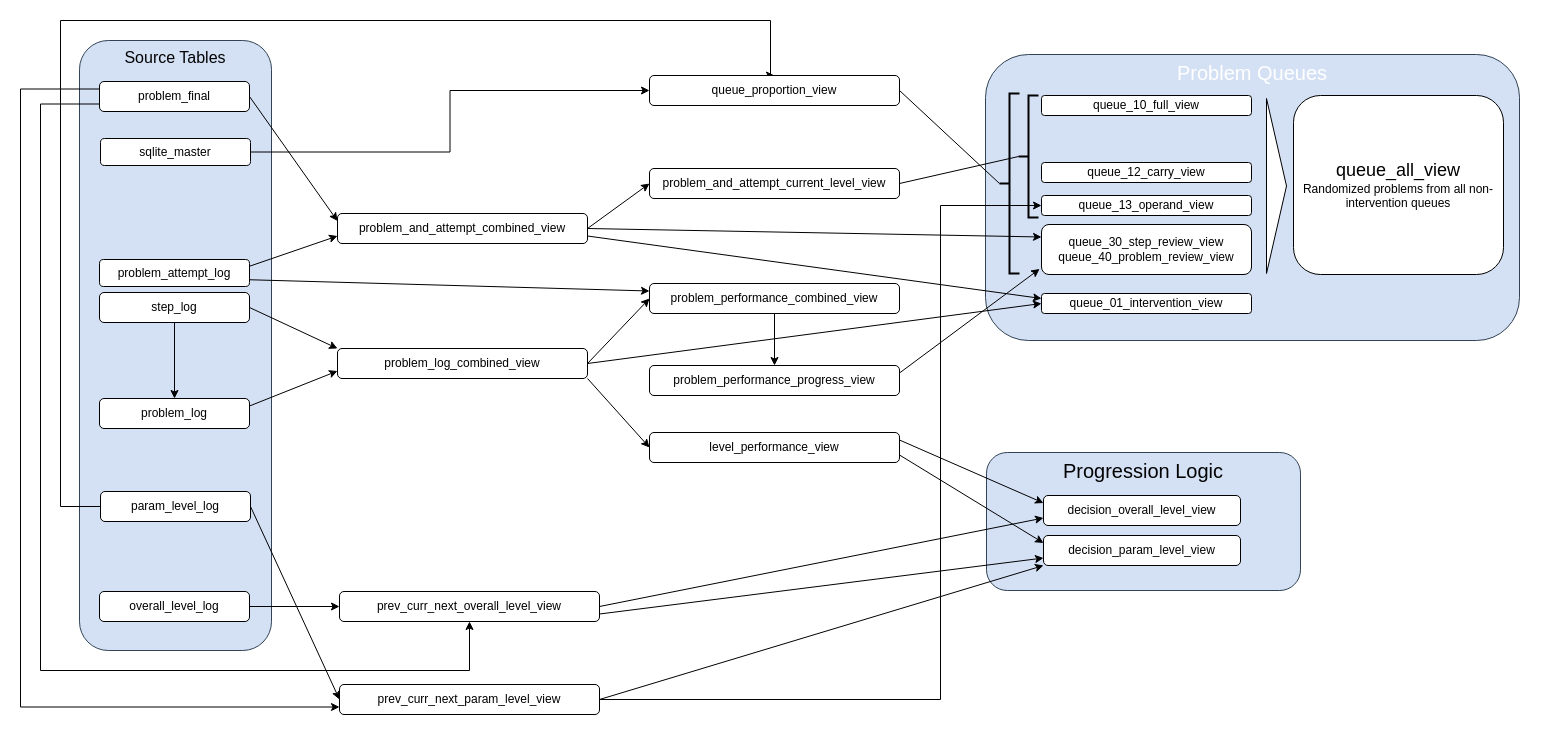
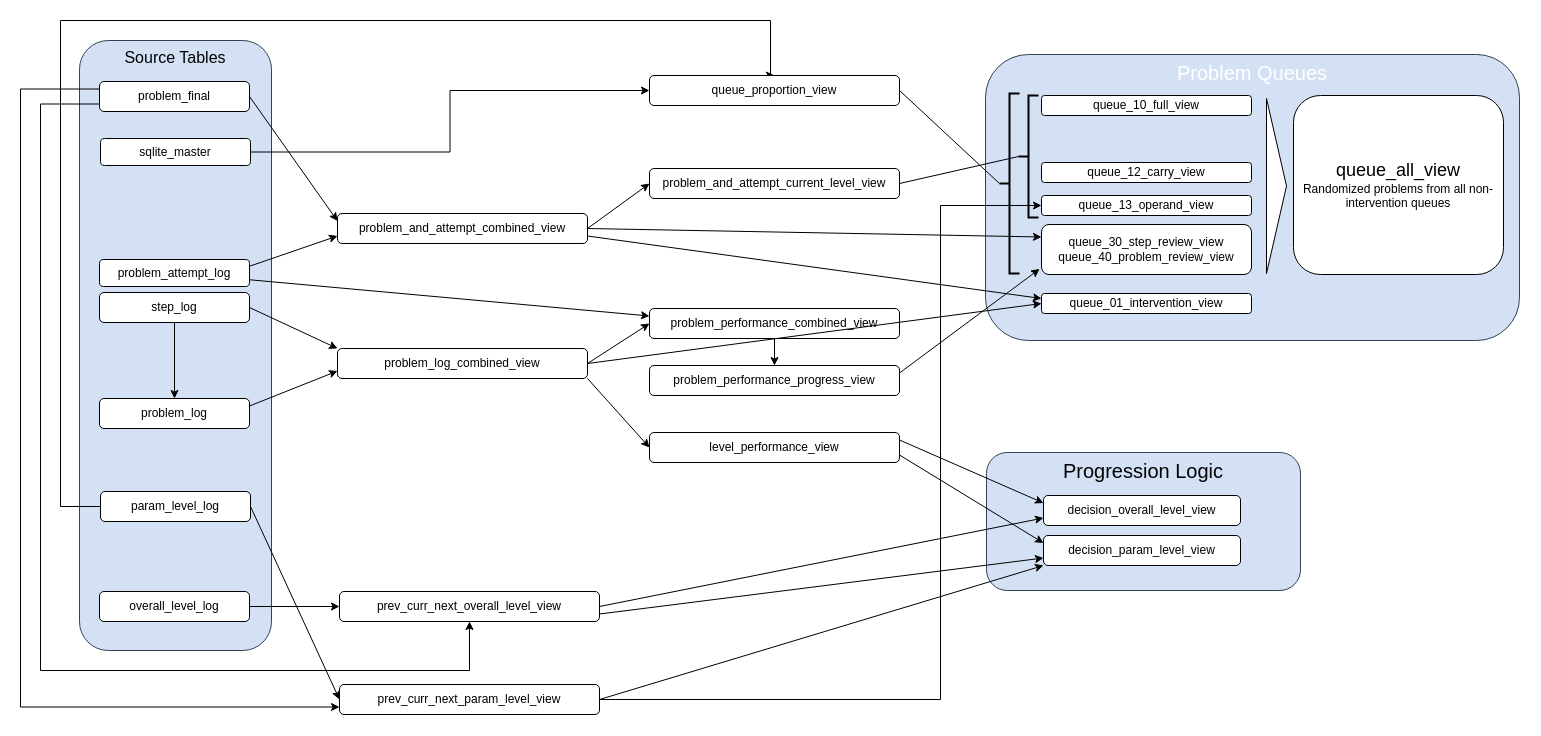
(775, 299) -> (775, 324)
